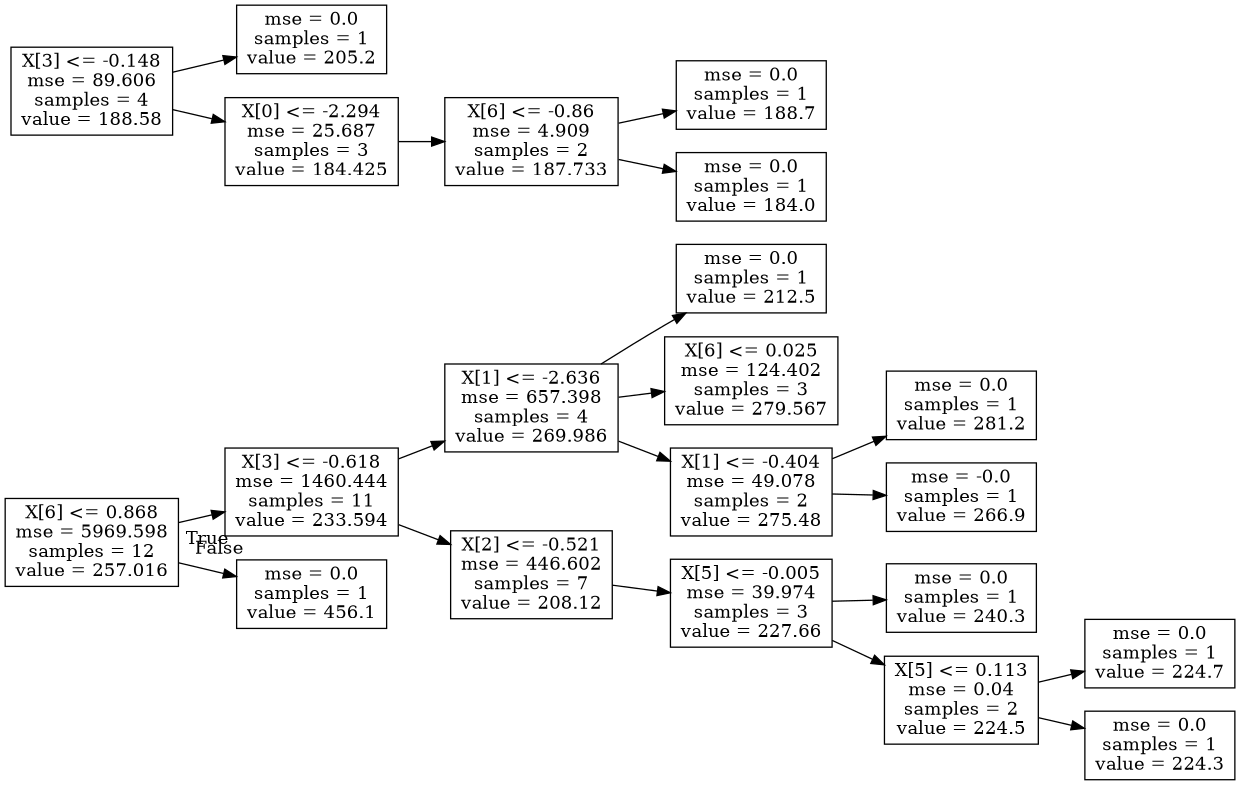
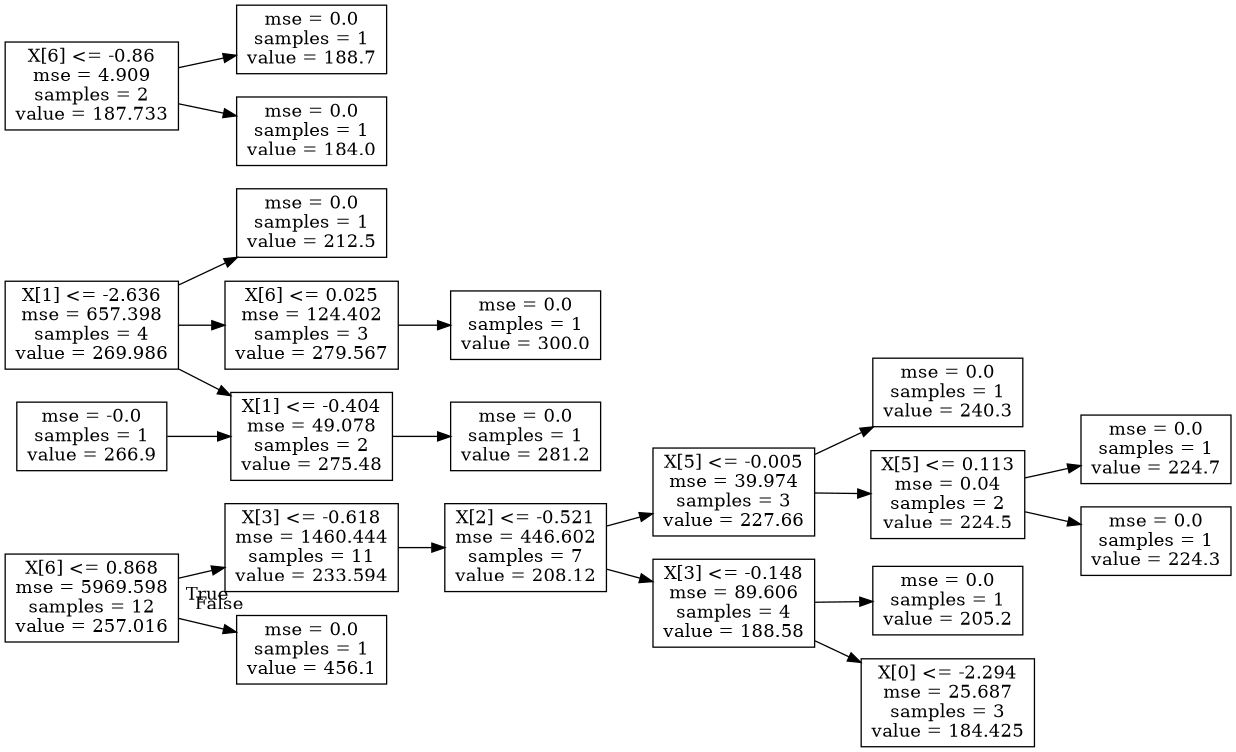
(415, 142) -> none
none -> (526, 325)
(416, 452) -> none
(852, 494) -> (192, 436)
none -> (623, 574)
